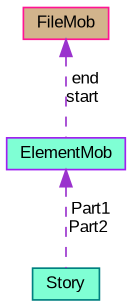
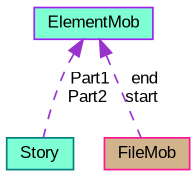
(66, 97) -> (124, 97)
